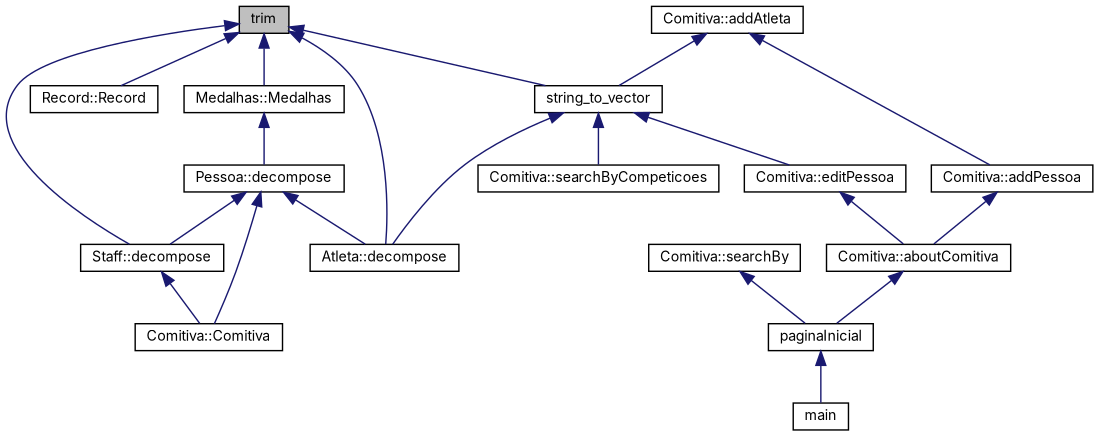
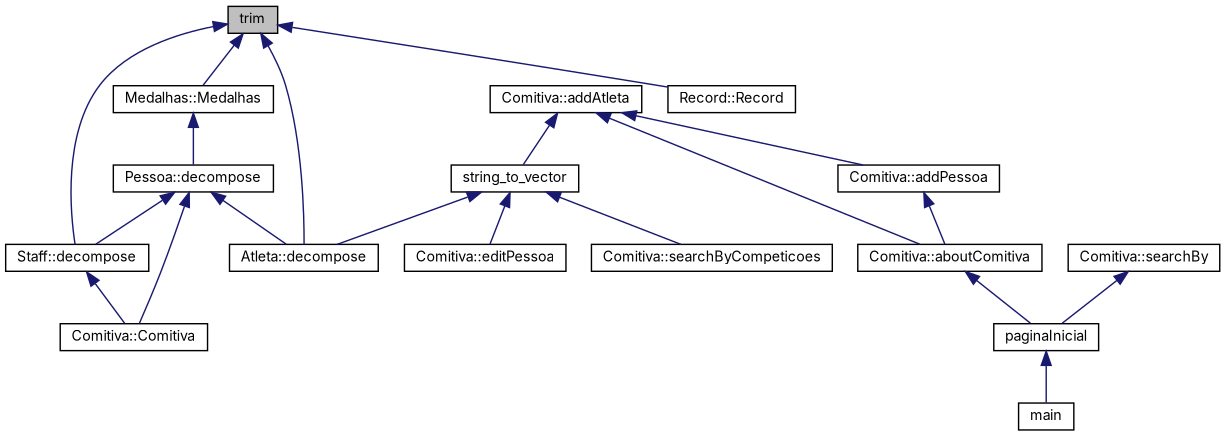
(424, 58) -> none
(877, 223) -> (765, 181)
